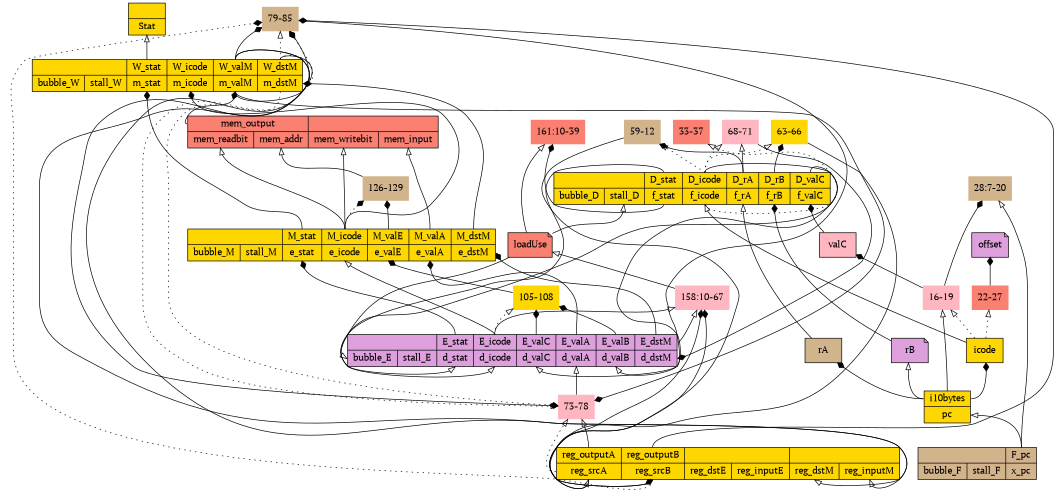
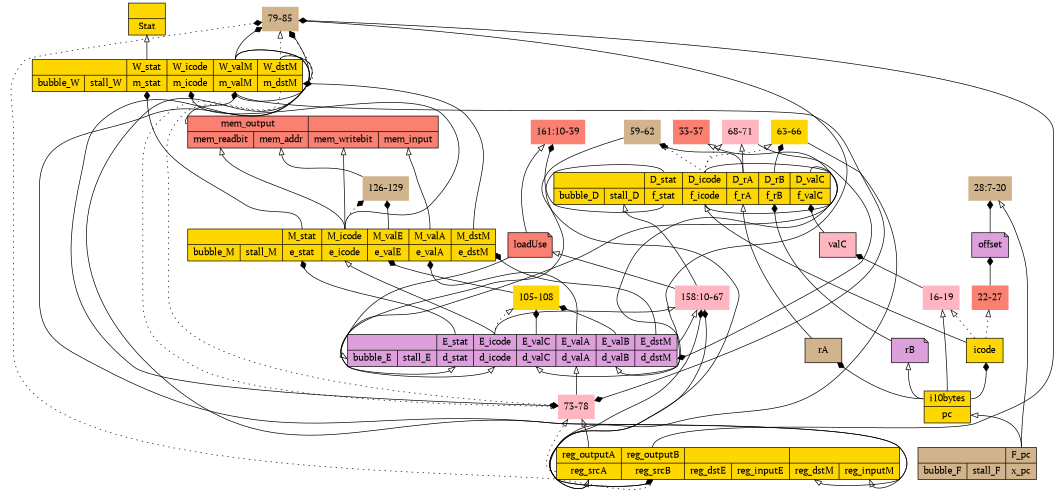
(642, 132) -> (642, 132)
(803, 211) -> (803, 211)
(590, 224) -> (668, 240)
(958, 245) -> (990, 221)
